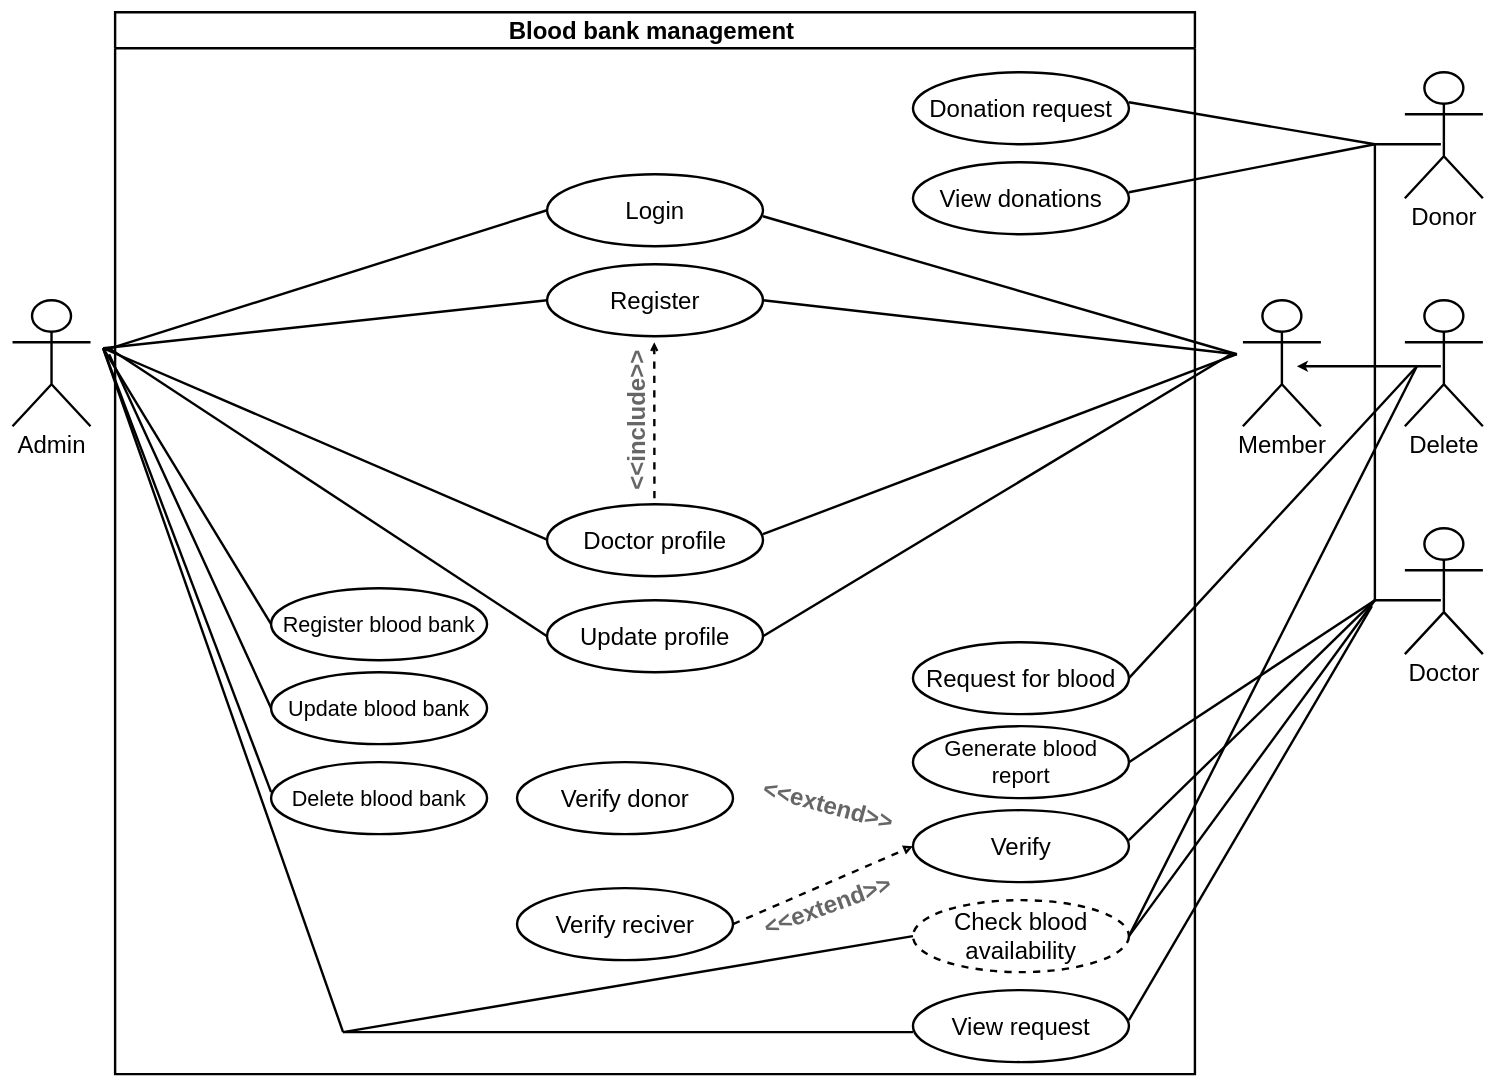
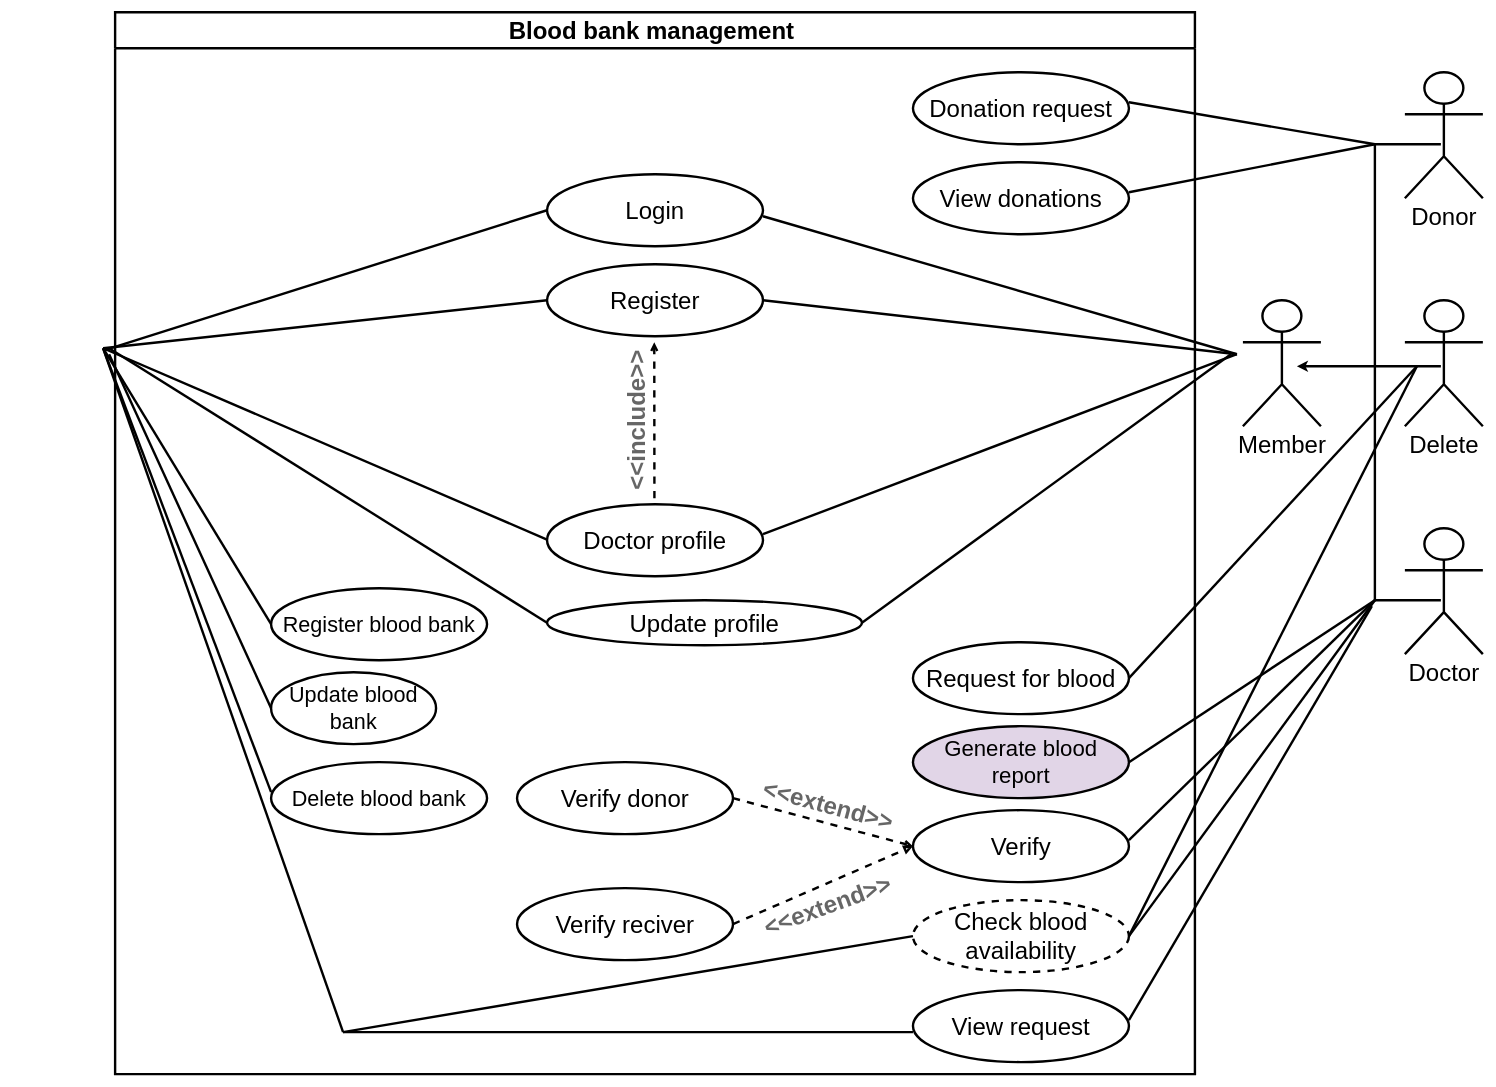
(51, 363) -> none
(655, 636) -> (704, 623)
(379, 708) -> (353, 708)
(1021, 762) -> (1021, 762)
none -> (820, 822)
